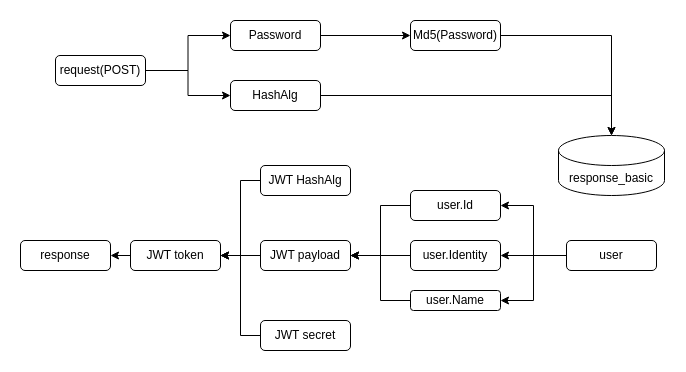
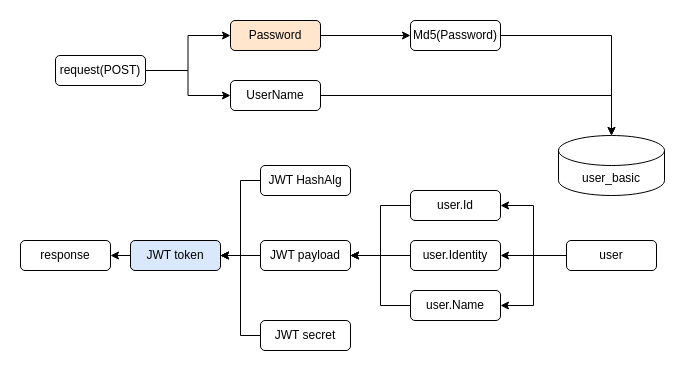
(276, 36) -> (276, 36)
(276, 96) -> (276, 96)
(612, 179) -> (612, 179)
(176, 256) -> (176, 256)
(456, 301) -> (456, 306)
